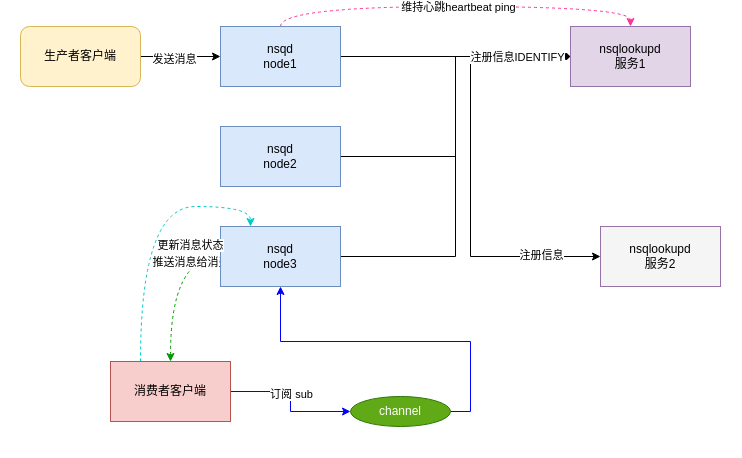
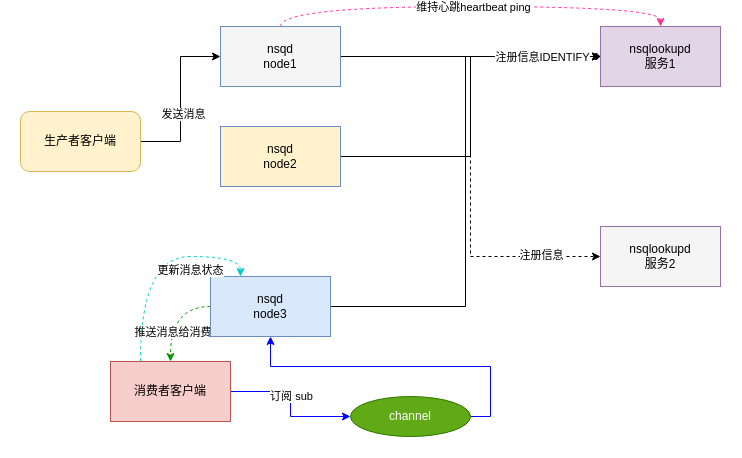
(81, 57) -> (81, 142)
(281, 57) -> (281, 57)
(631, 57) -> (661, 57)
(281, 157) -> (281, 157)
(471, 232) -> (471, 232)
(281, 257) -> (271, 307)
(401, 412) -> (411, 417)
